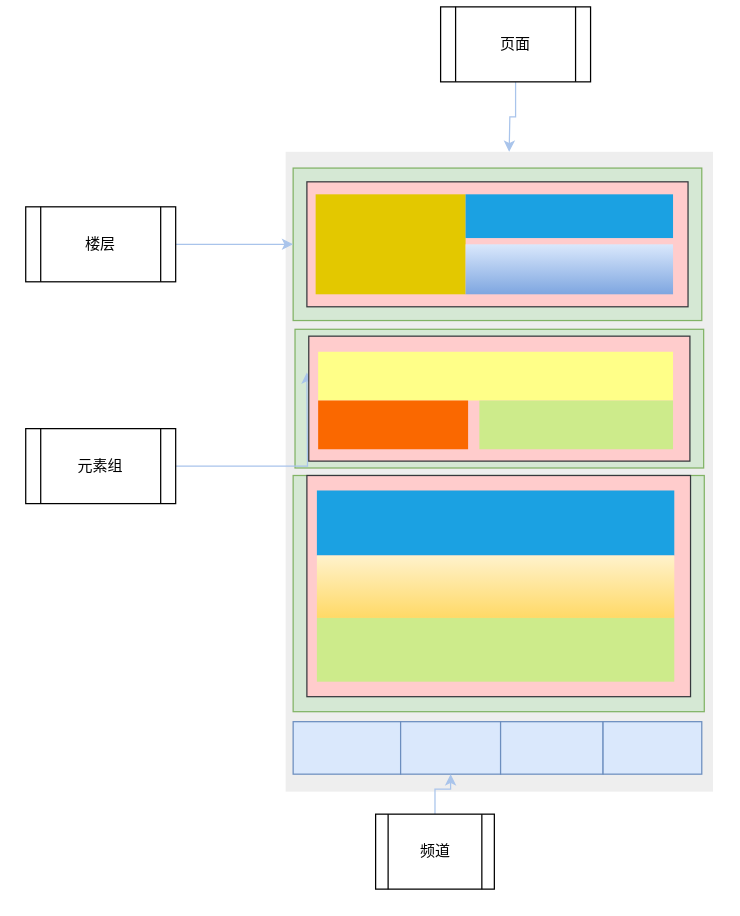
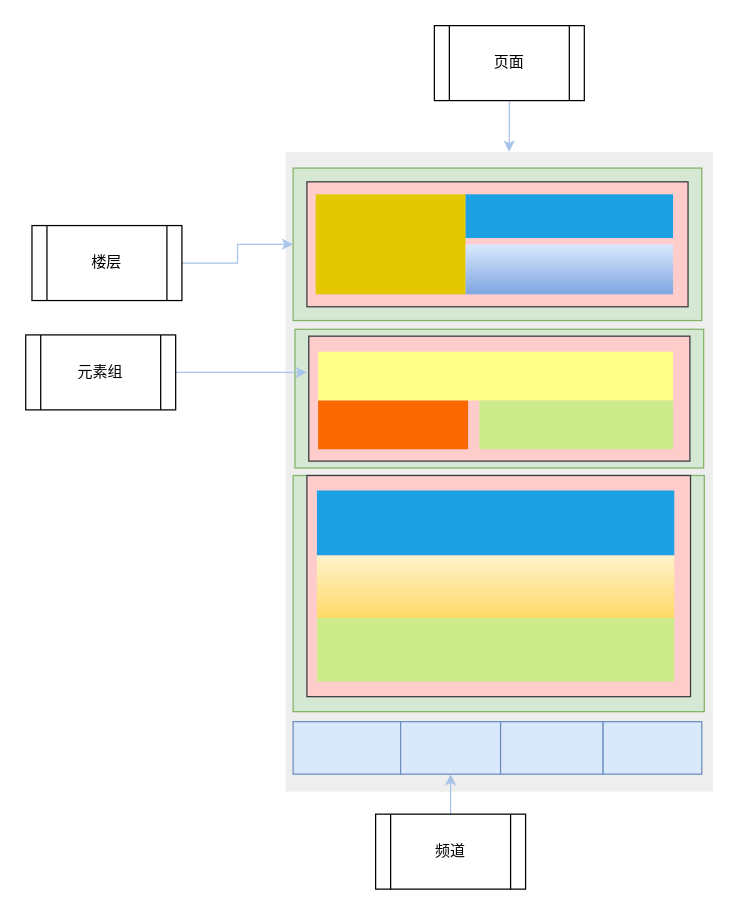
(516, 44) -> (509, 63)
(101, 244) -> (107, 263)
(101, 466) -> (101, 373)
(435, 852) -> (451, 852)
